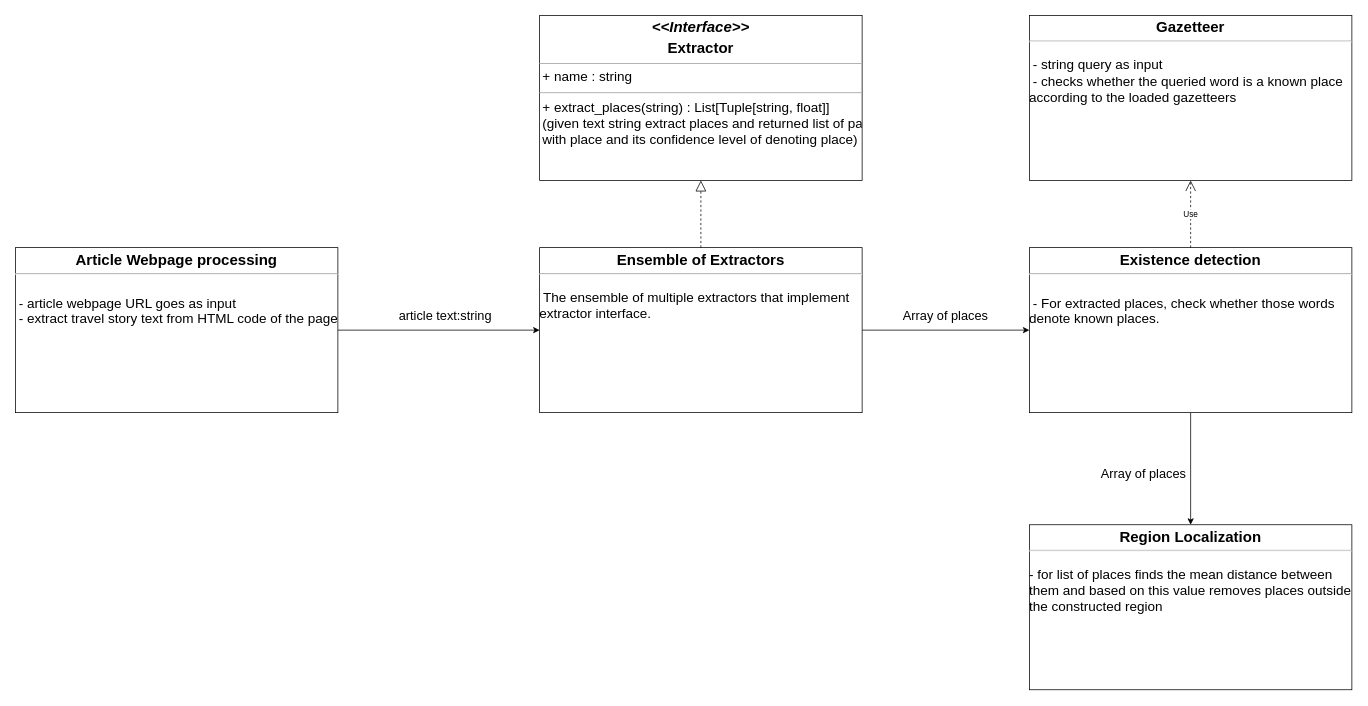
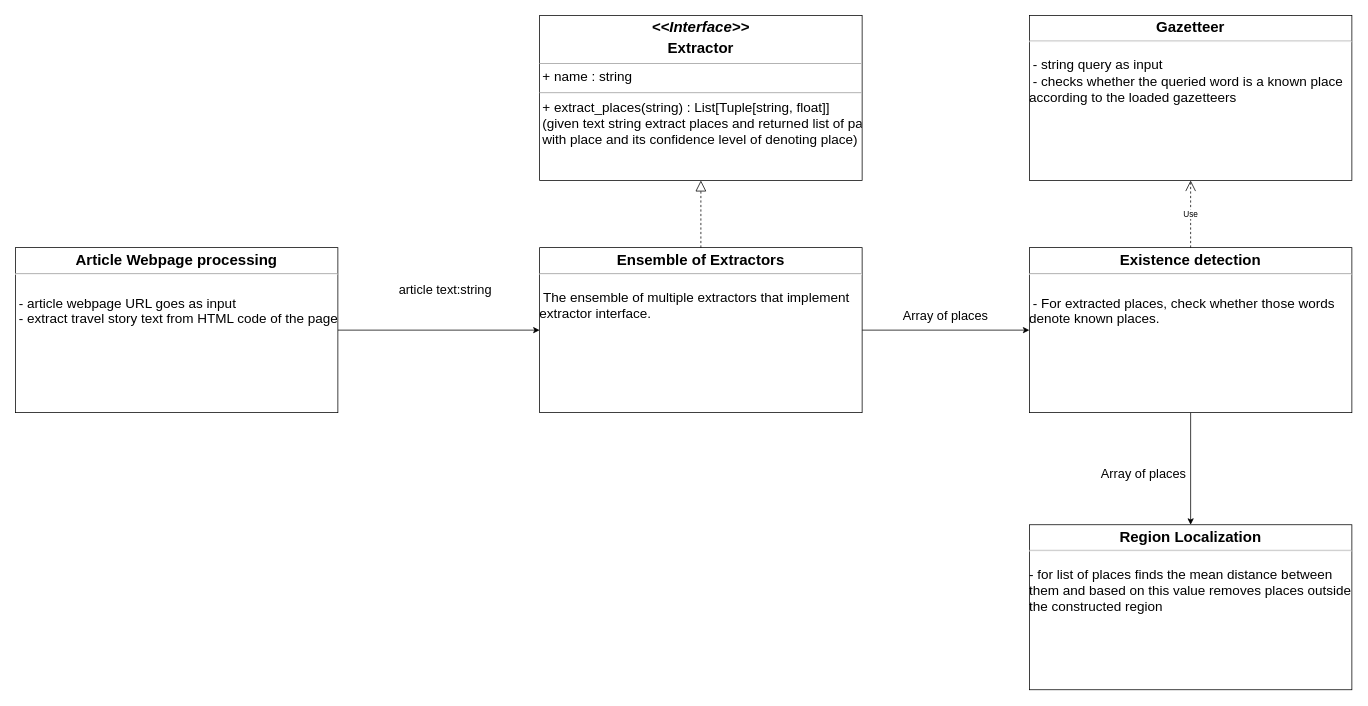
(445, 317) -> (445, 291)
